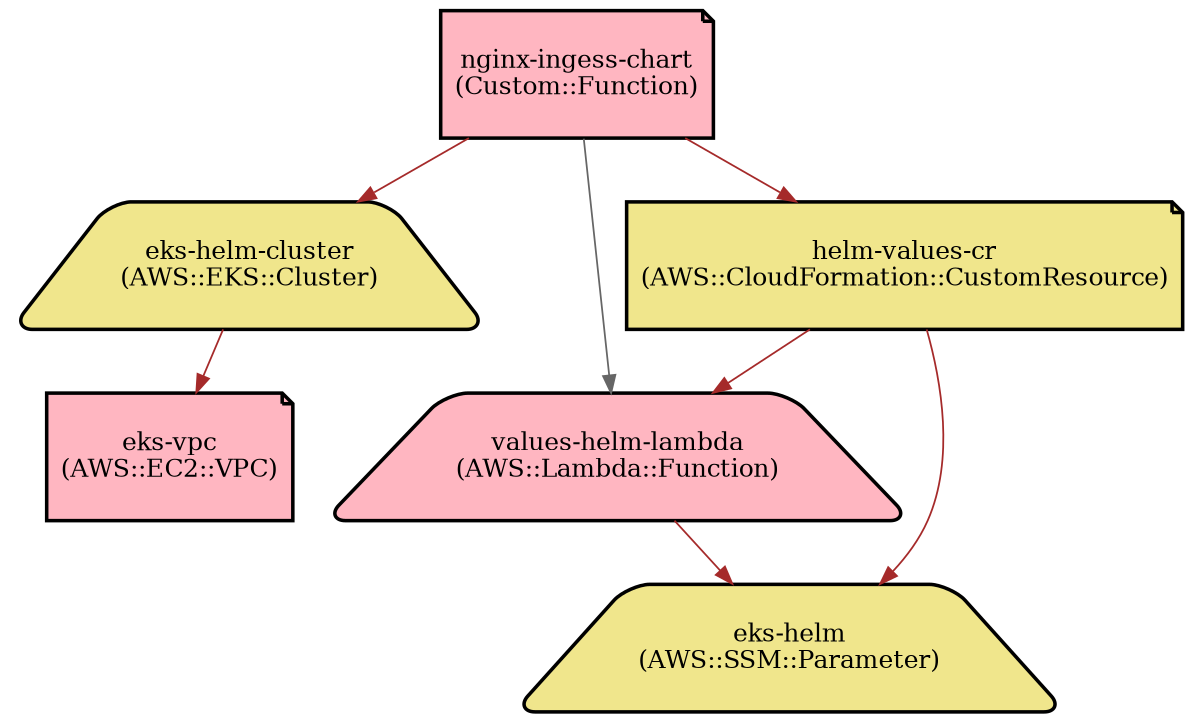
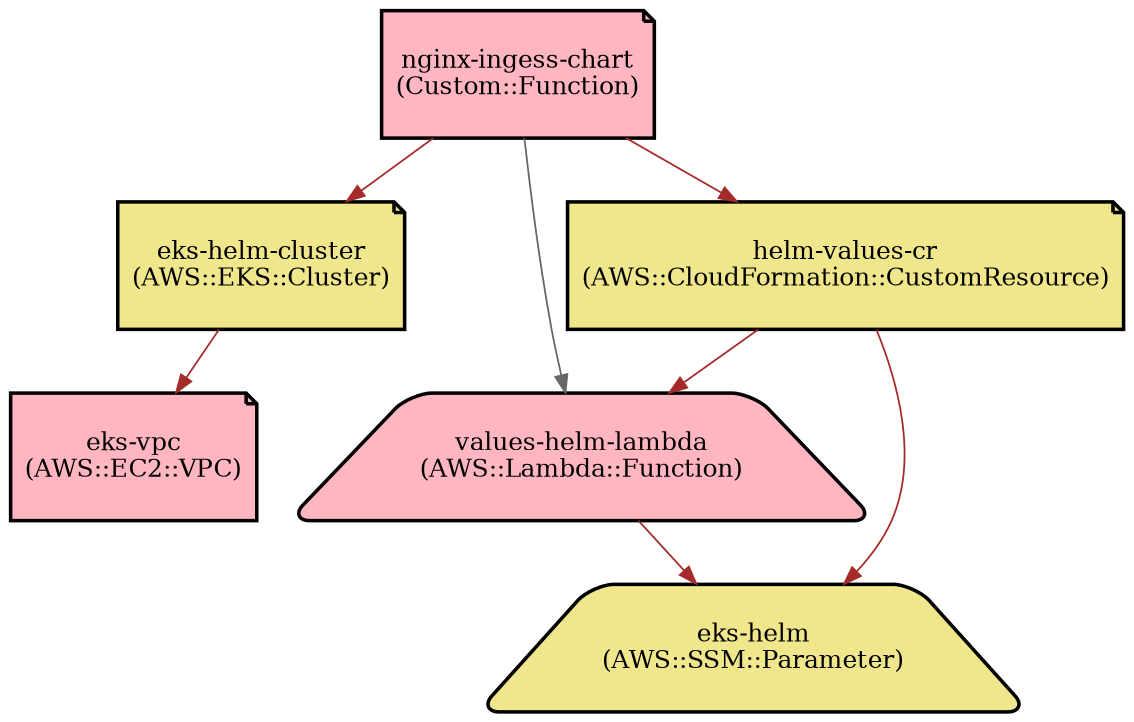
(249, 266) -> (261, 266)
